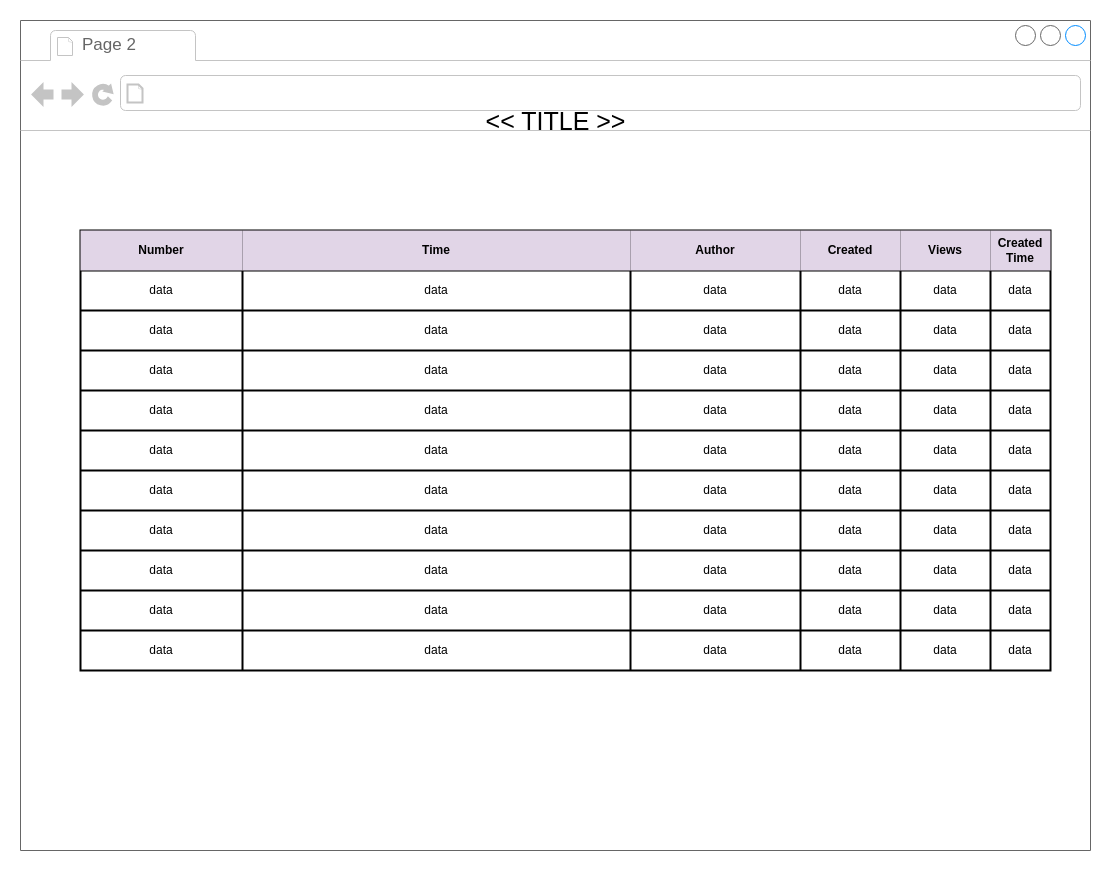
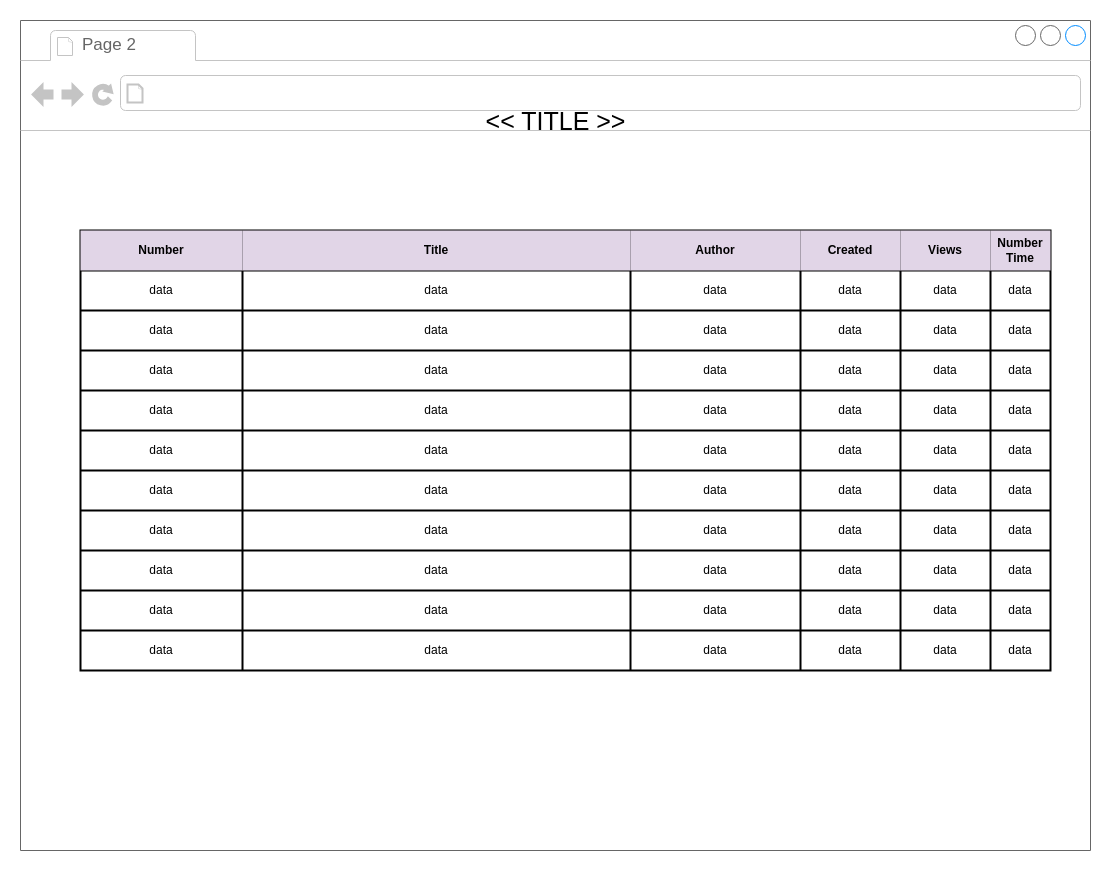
(437, 251) -> (437, 251)
(1021, 251) -> (1021, 251)
